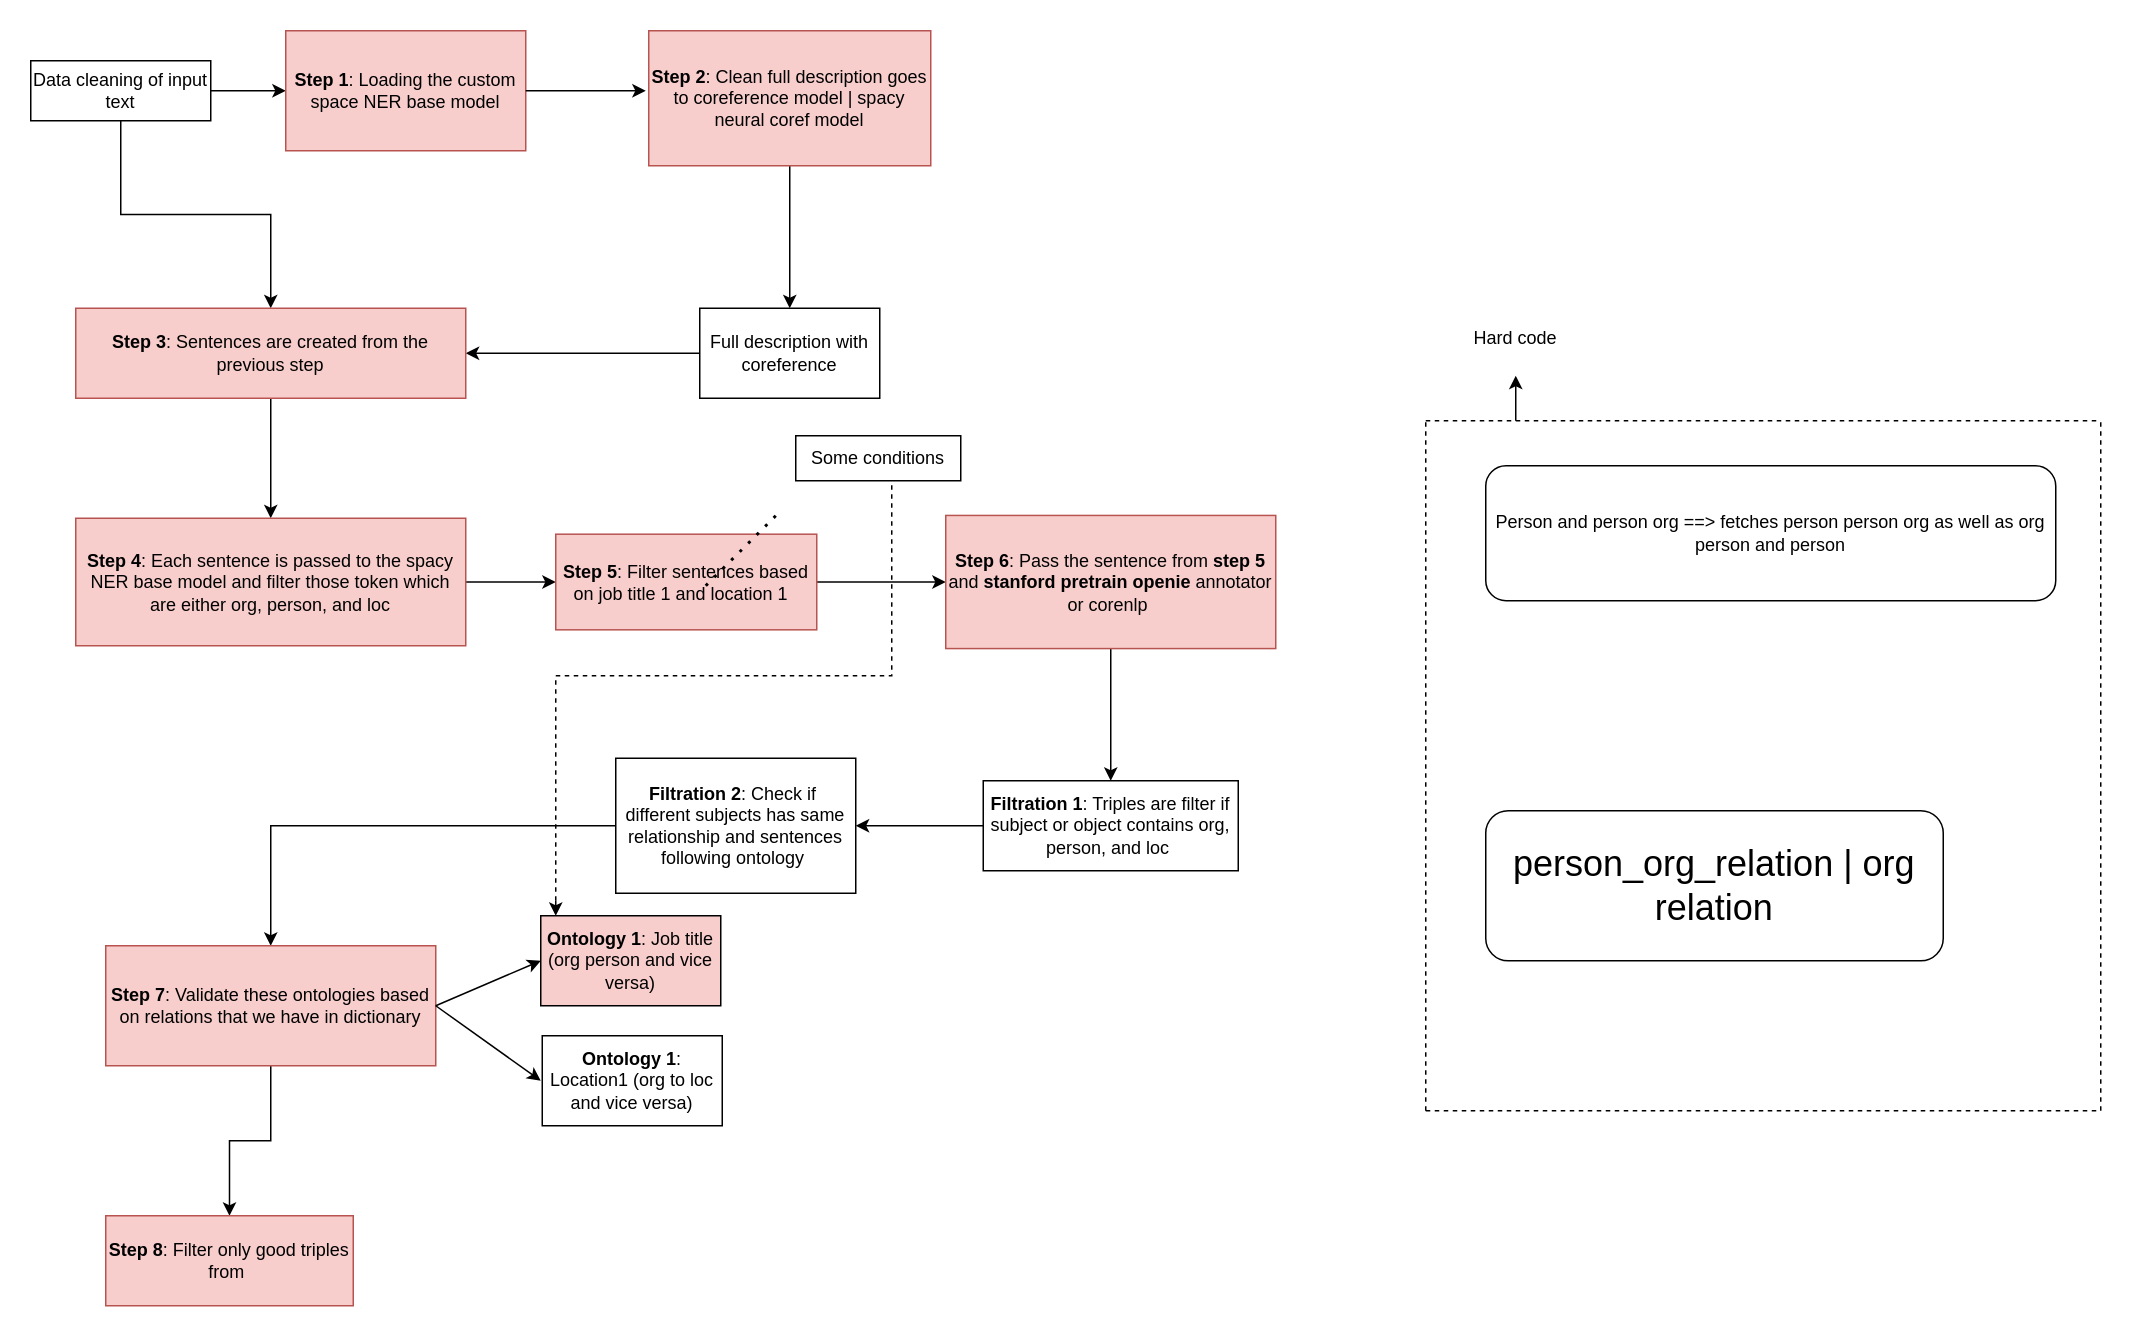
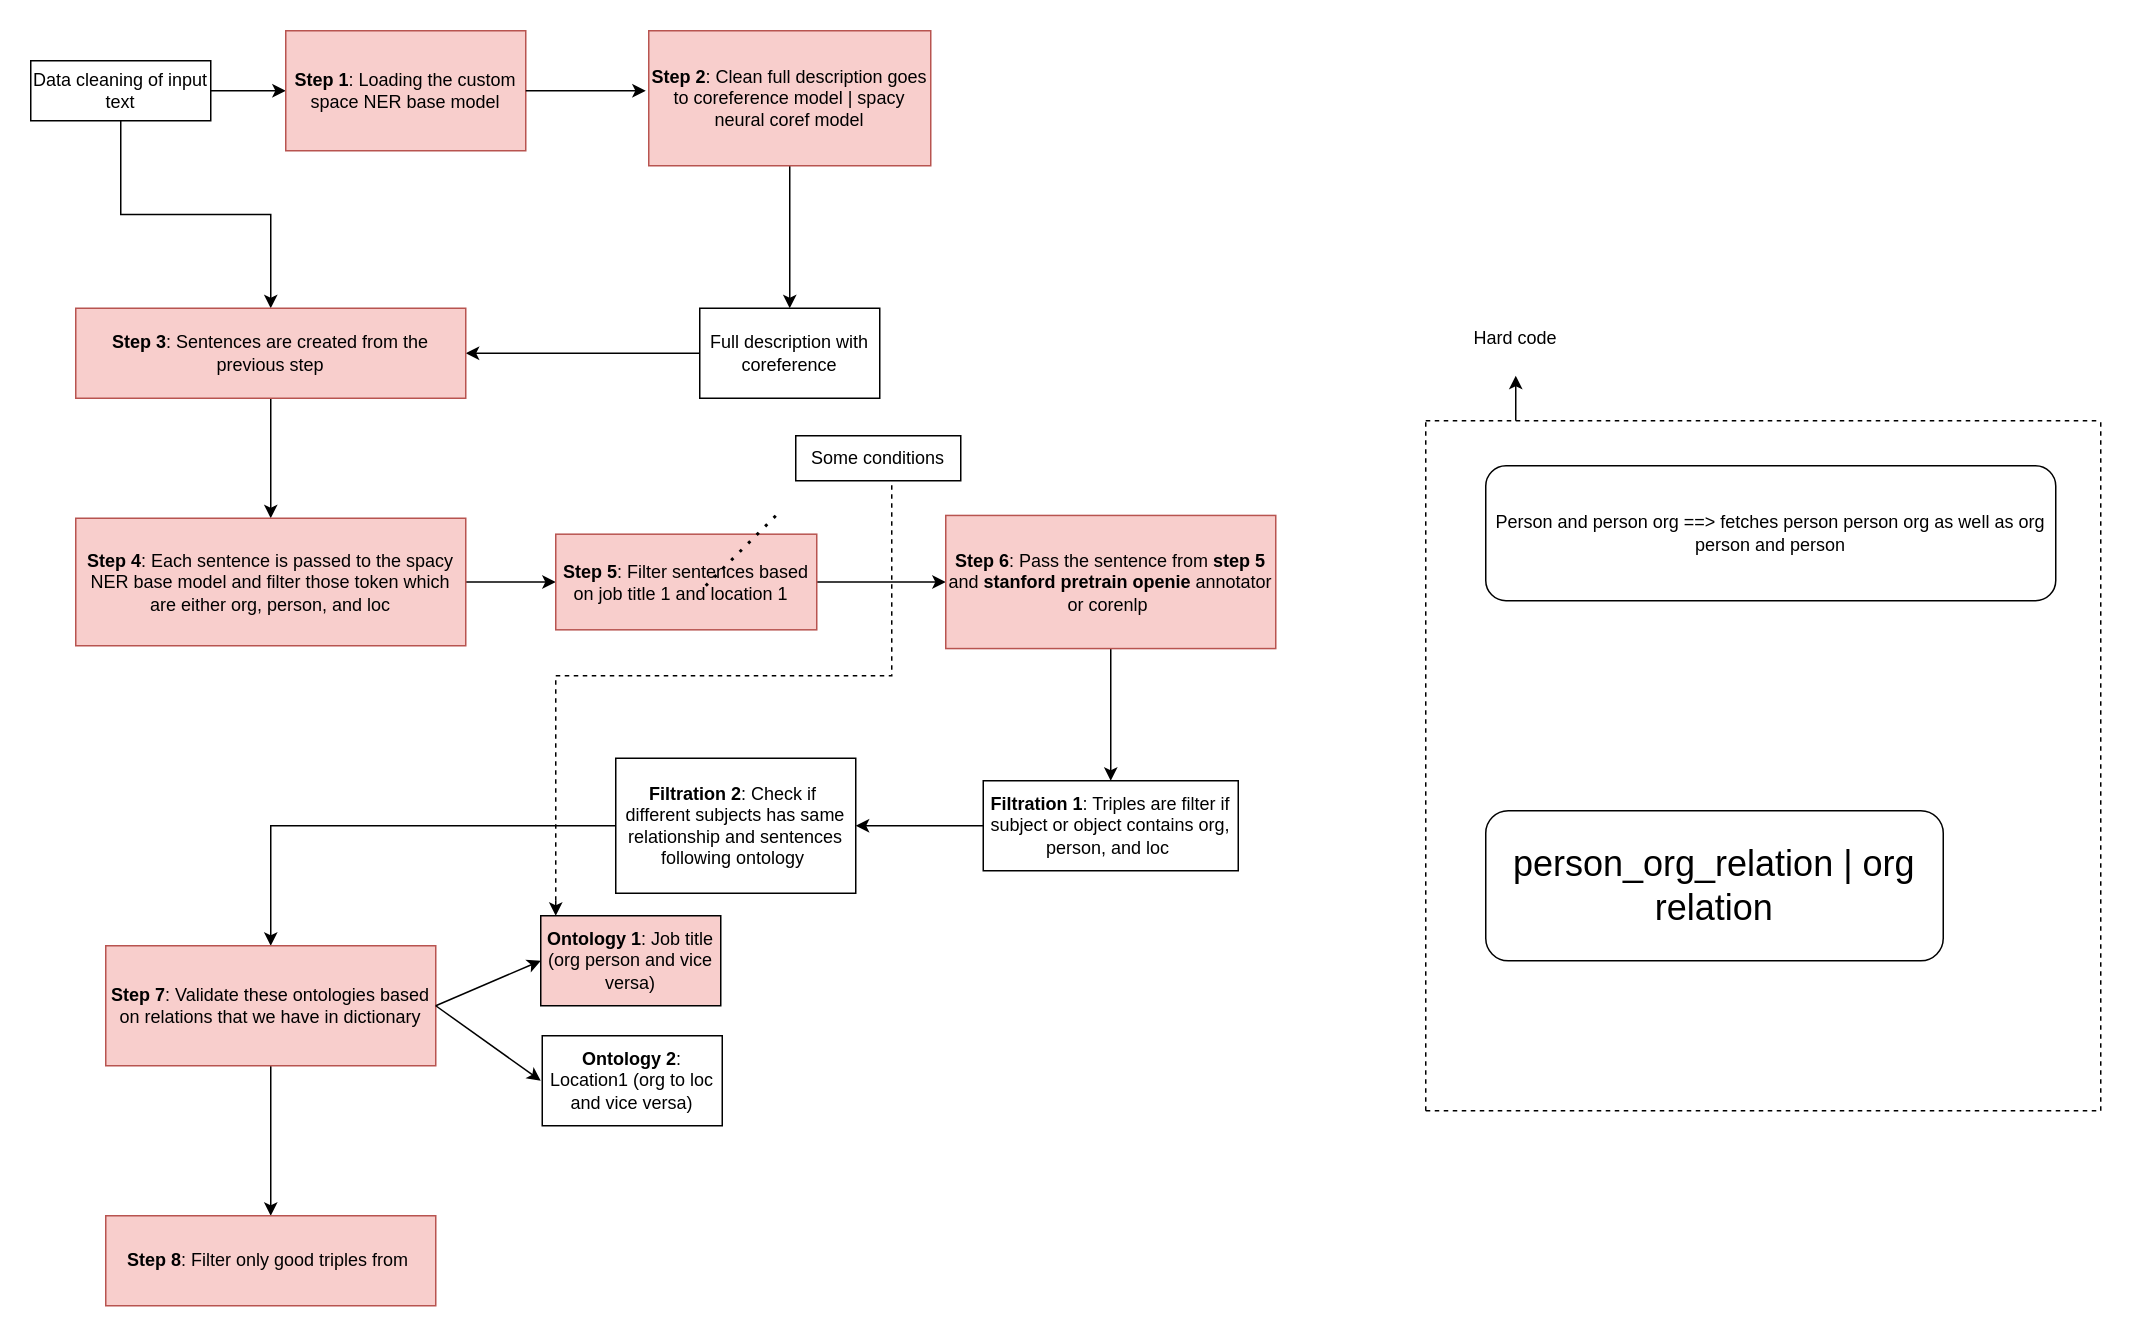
(632, 1081) -> (632, 1081)
(230, 1261) -> (271, 1261)
